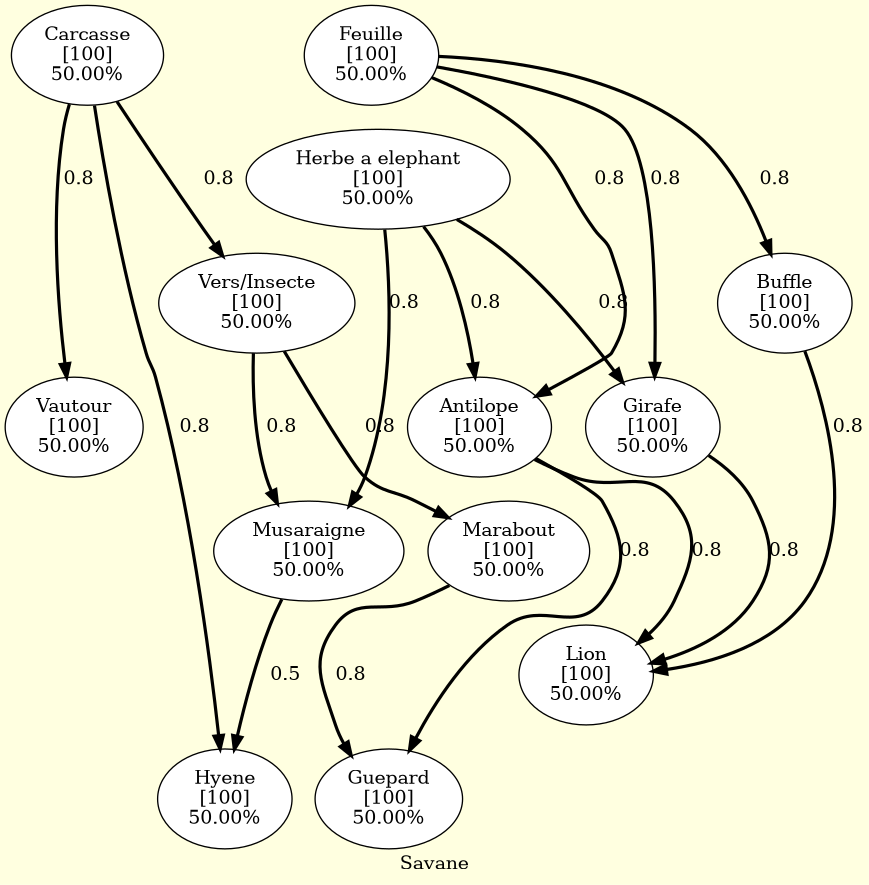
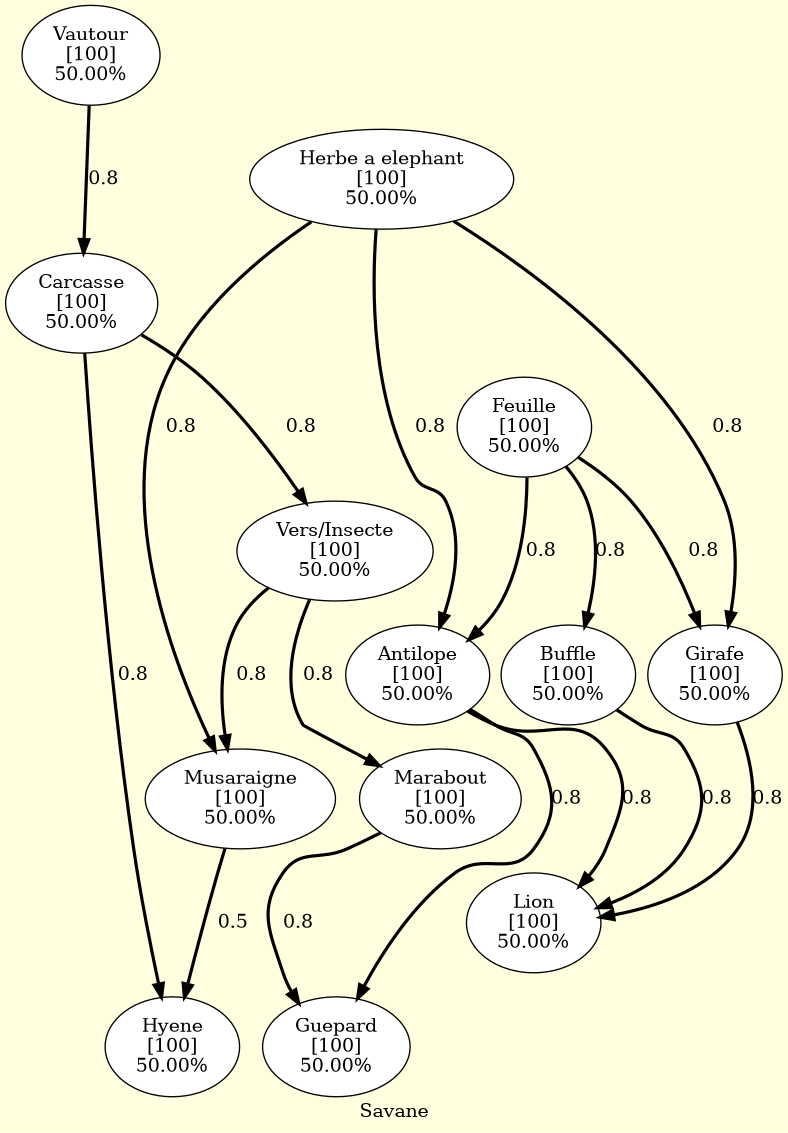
(56, 234) -> (87, 172)
